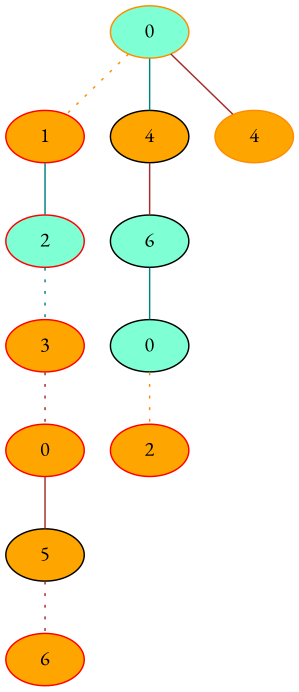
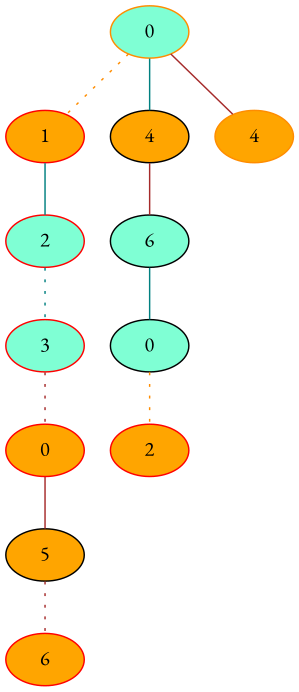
(45, 346) -> (45, 346)
